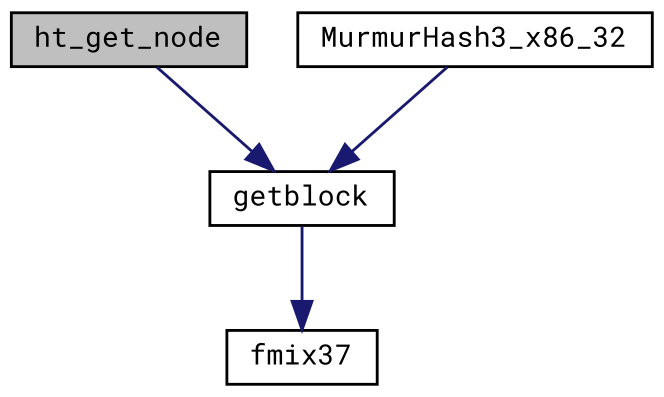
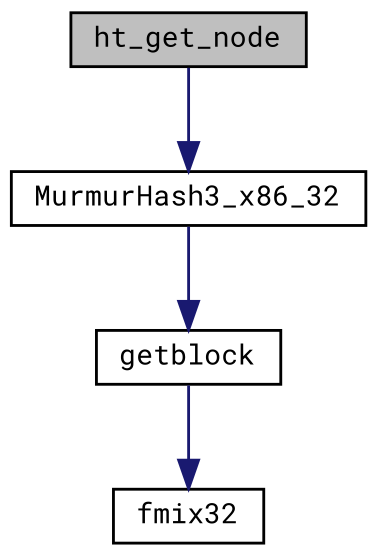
(204, 109) -> (189, 105)
(302, 357) -> (189, 516)
